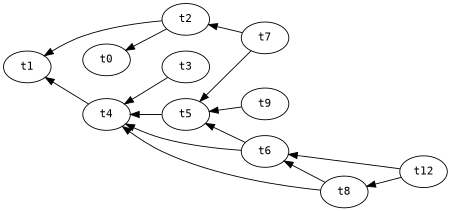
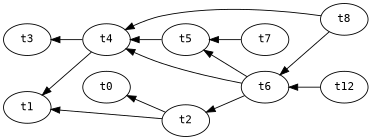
(230, 30) -> (229, 102)
(150, 88) -> (71, 40)
(265, 104) -> none
(388, 181) -> none
